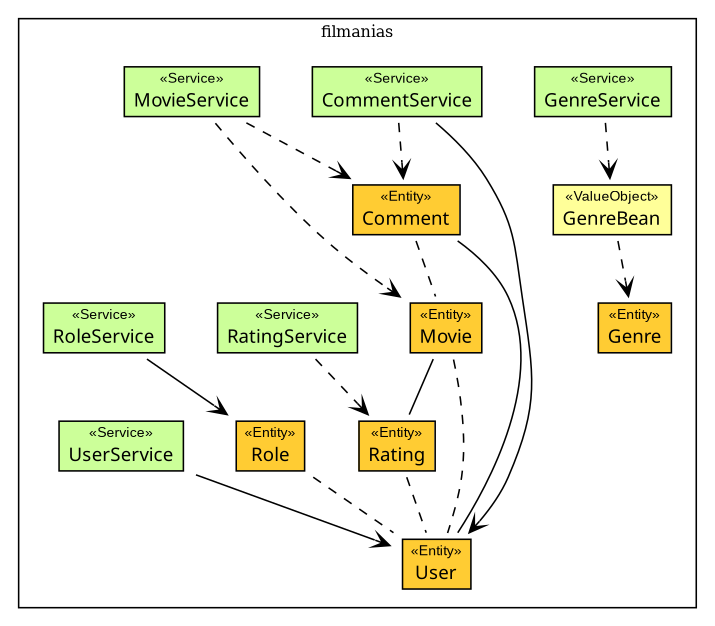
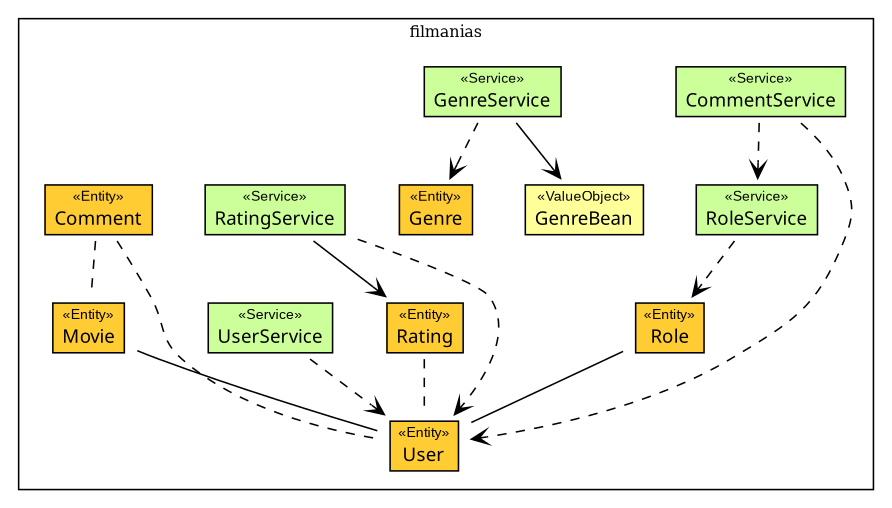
(191, 92) -> none
(400, 143) -> (759, 143)
(607, 143) -> (534, 145)
(622, 261) -> (467, 144)
none -> (478, 288)
(525, 315) -> (750, 347)
(336, 381) -> (343, 264)
(180, 382) -> (718, 262)
(519, 382) -> (179, 356)
(421, 387) -> none
(464, 447) -> (257, 393)
(353, 505) -> (547, 387)
(285, 507) -> (341, 382)
